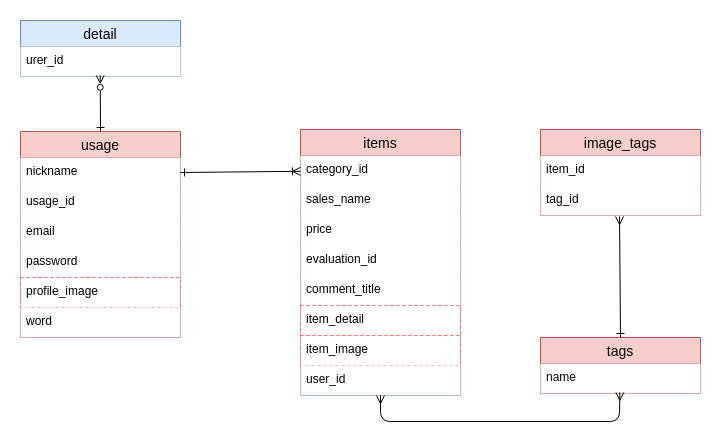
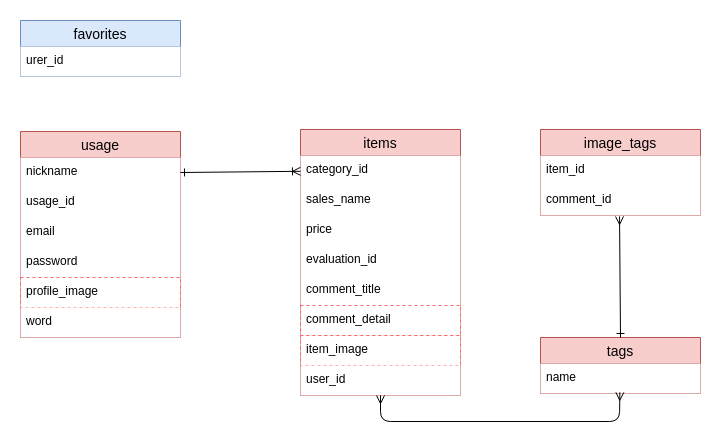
(100, 34) -> (100, 34)
(100, 111) -> none
(565, 199) -> (578, 199)
(338, 319) -> (350, 319)
